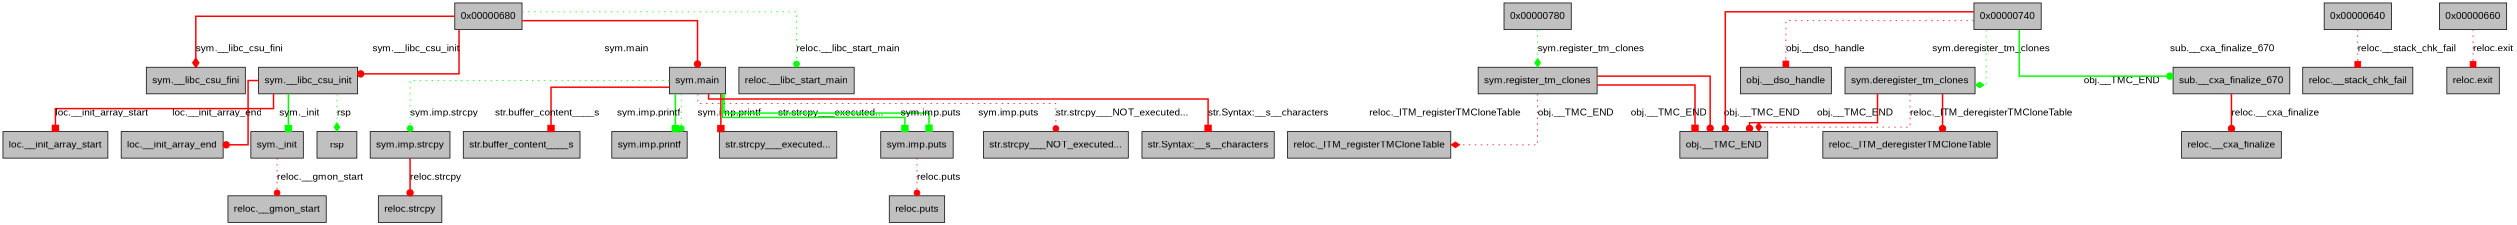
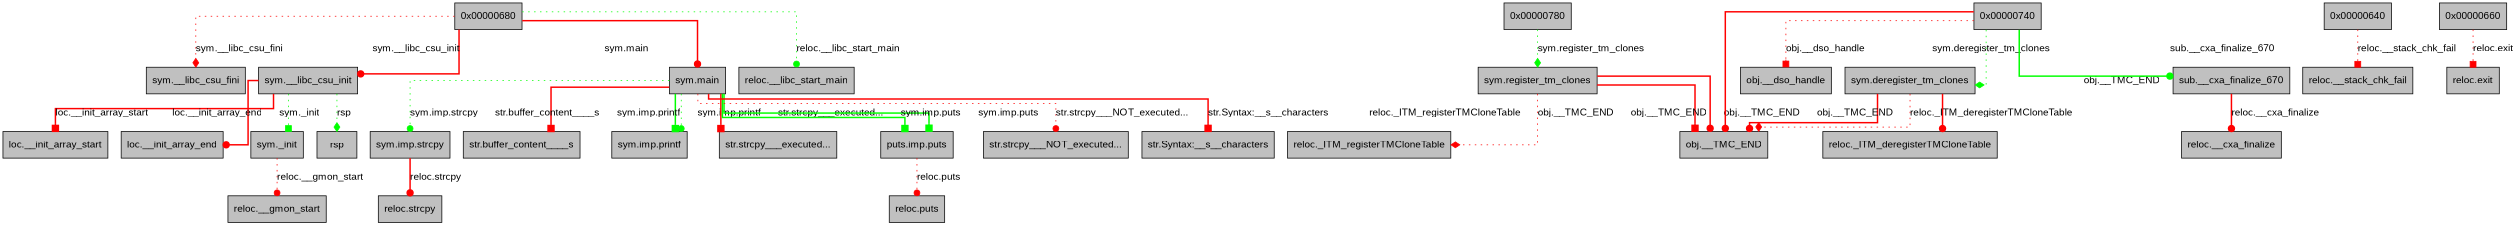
(304, 16) -> (304, 16)
(288, 109) -> (288, 109)
(917, 145) -> (917, 145)
